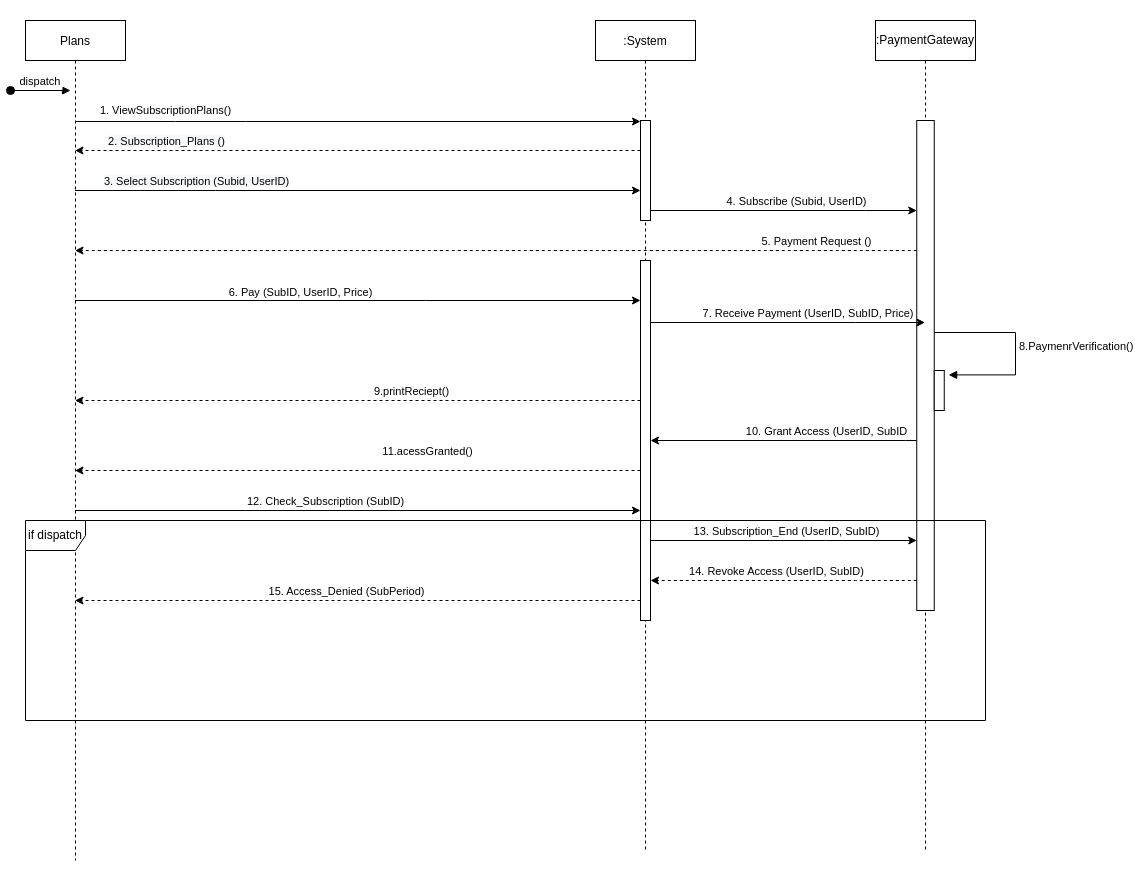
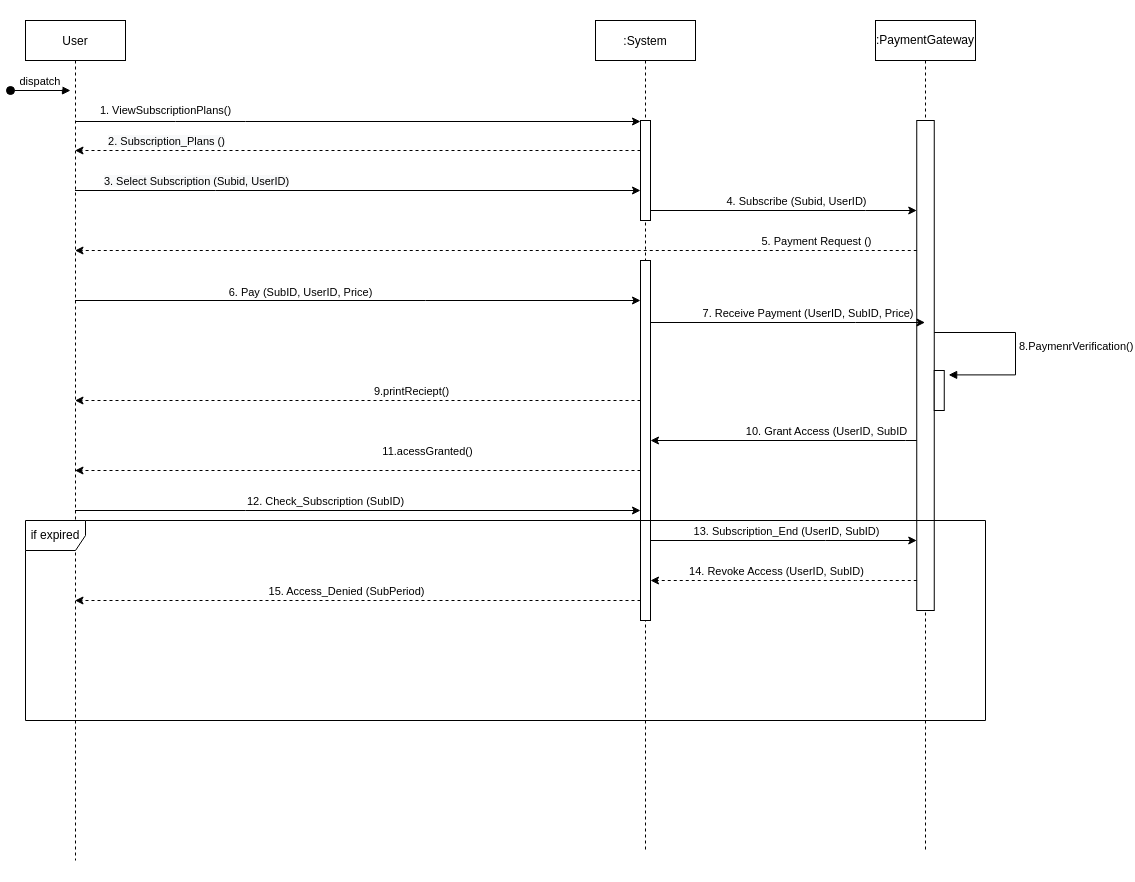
(75, 41) -> (75, 41)
(56, 536) -> (56, 536)
